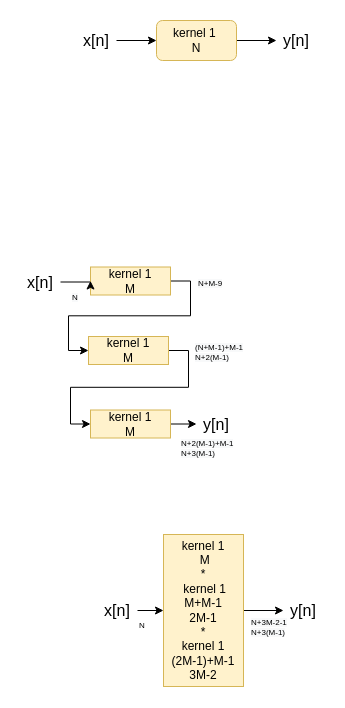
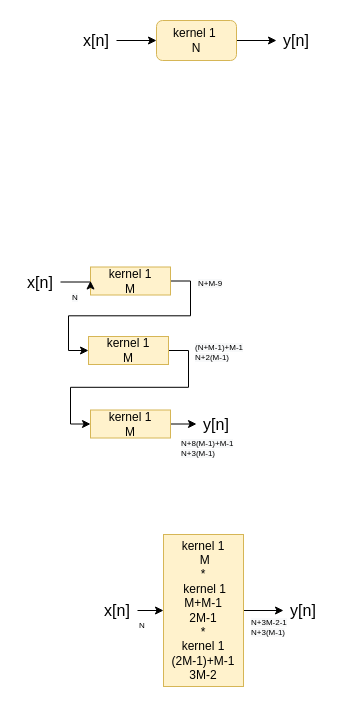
(208, 449) -> (208, 449)
